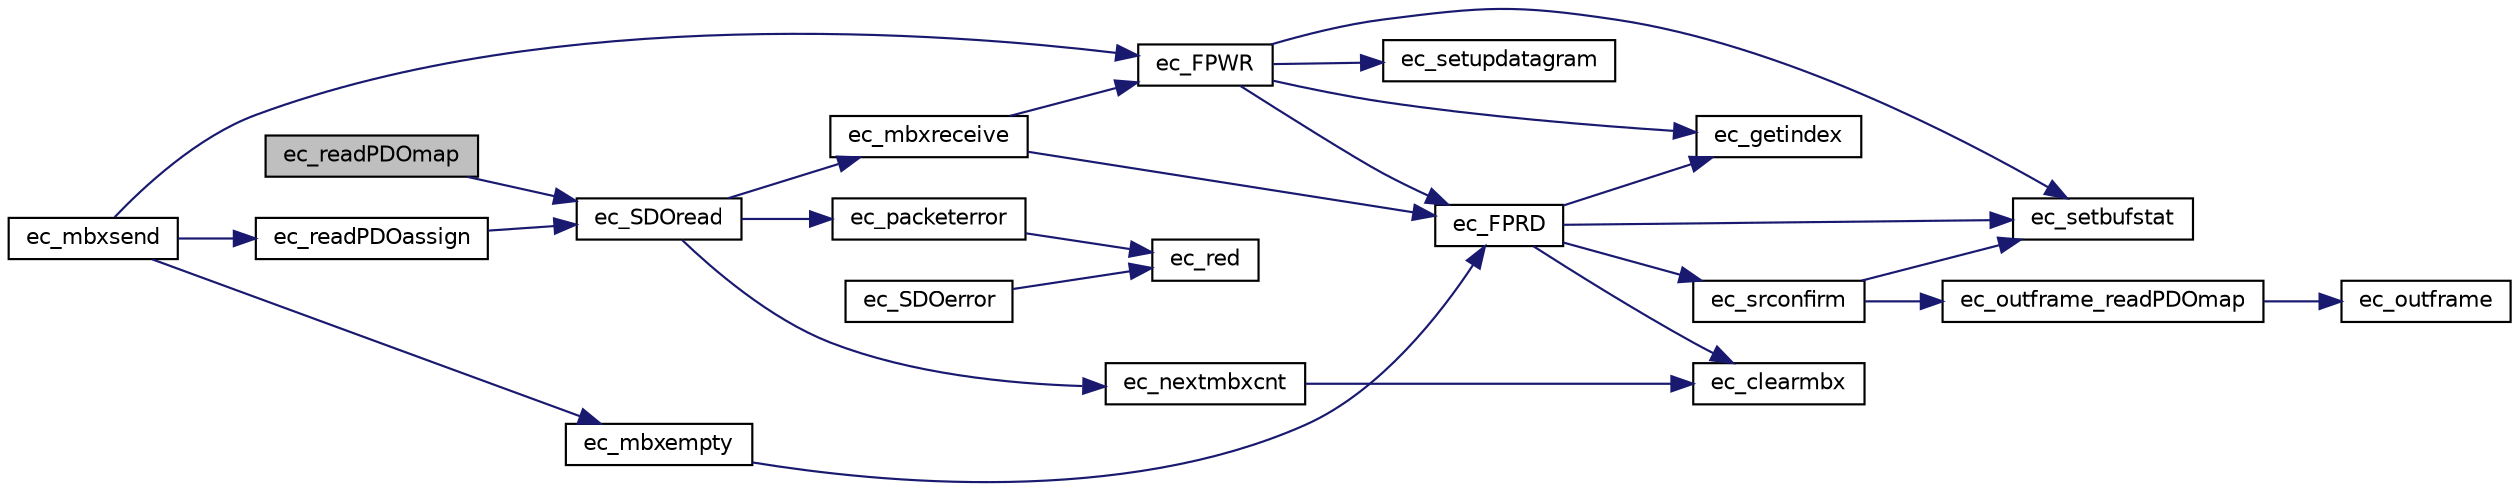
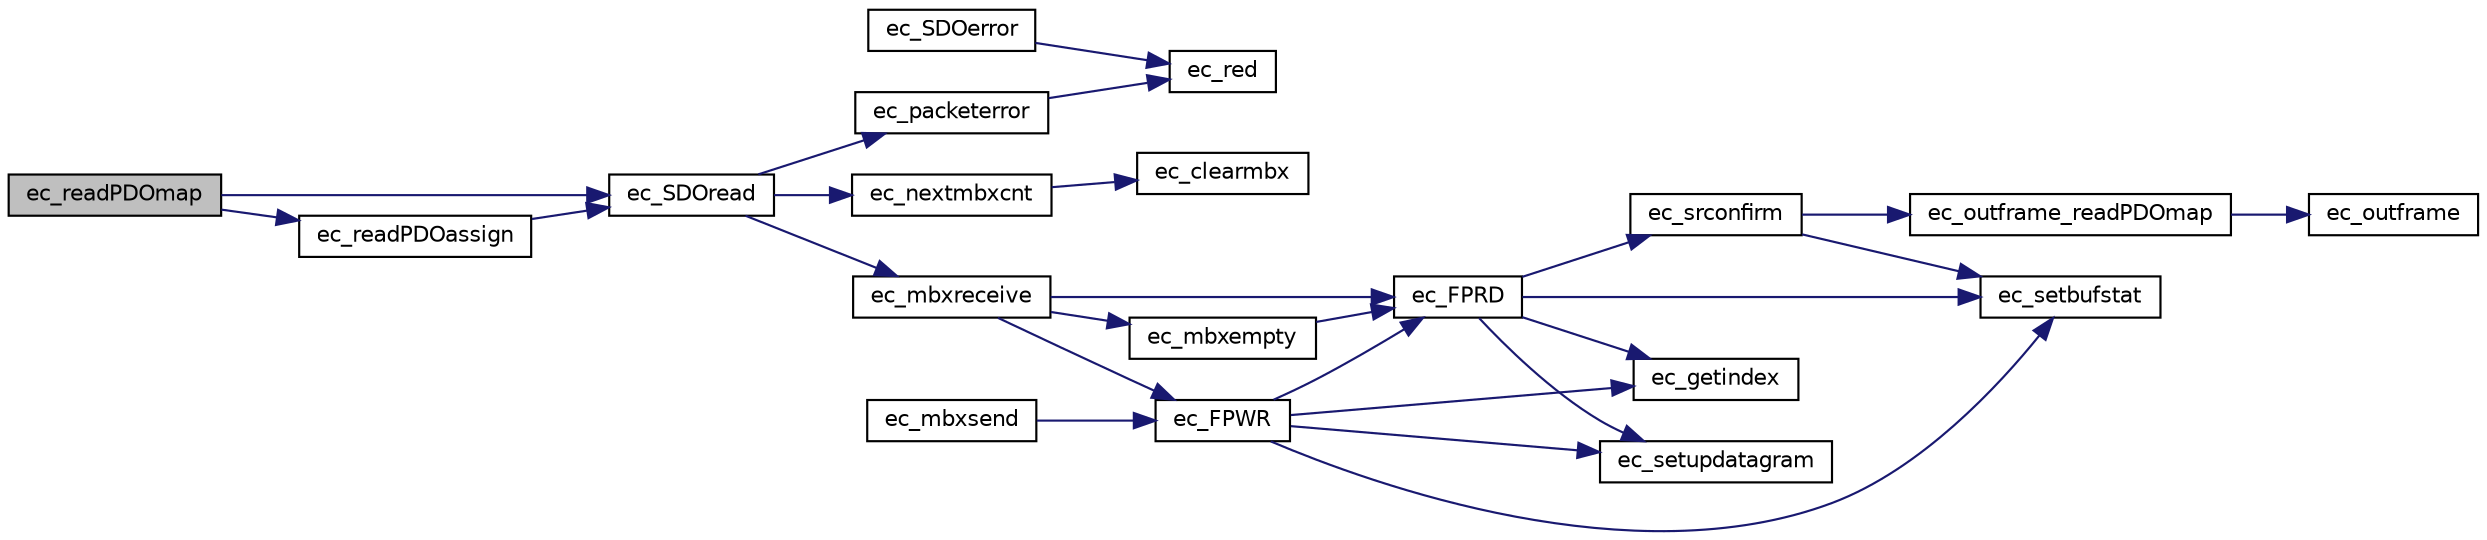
(206, 238) -> (249, 214)
(1622, 301) -> (1543, 379)
(366, 338) -> (1079, 316)
